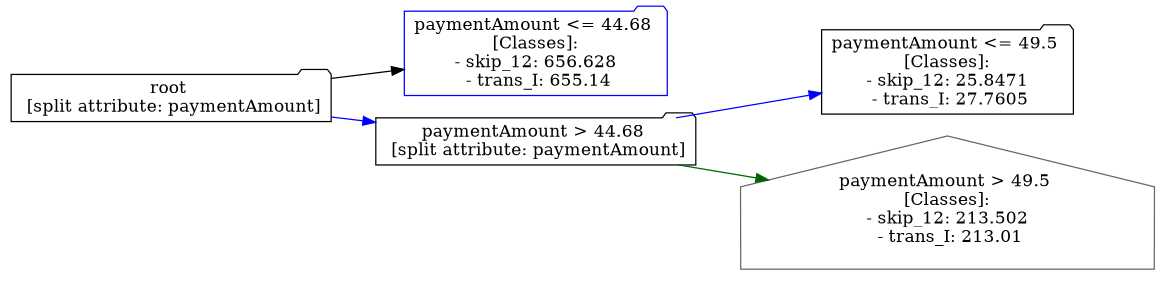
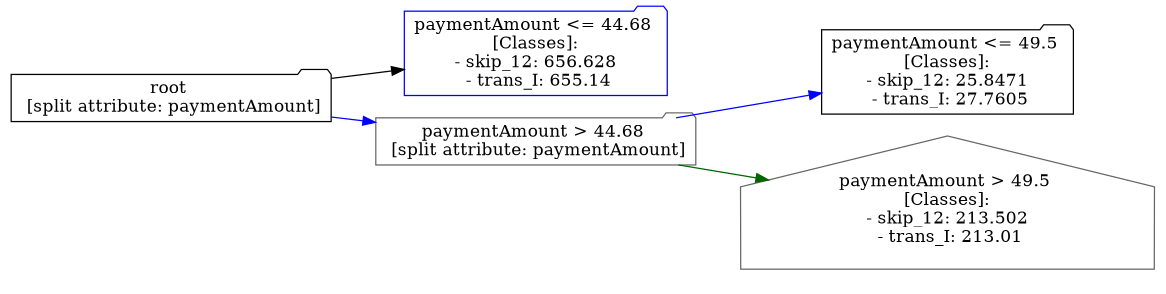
(536, 141) -> (536, 141)
